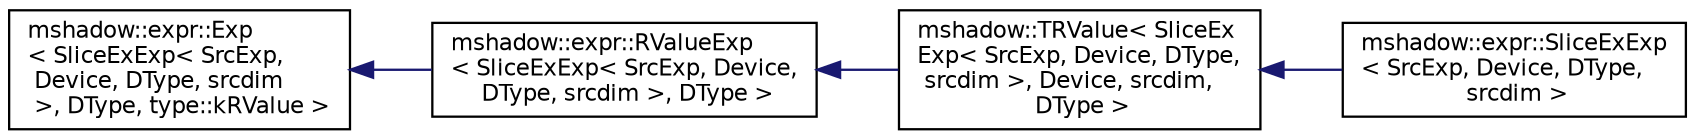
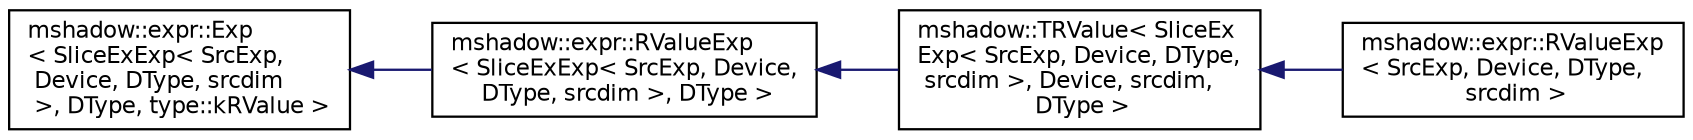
(1514, 70) -> (1513, 70)
